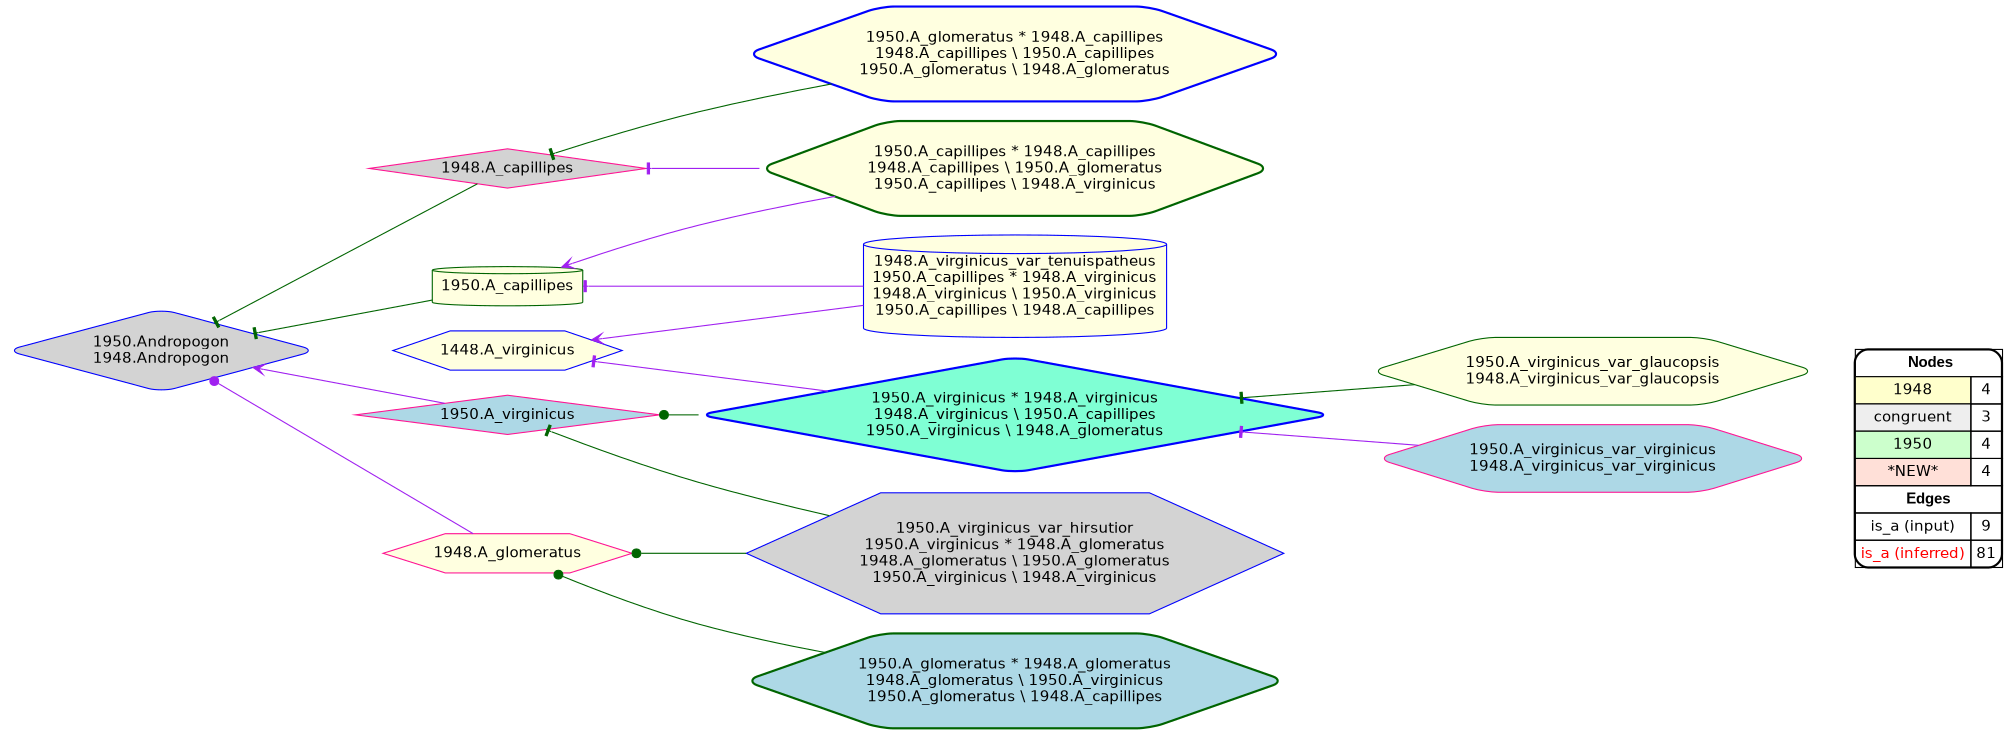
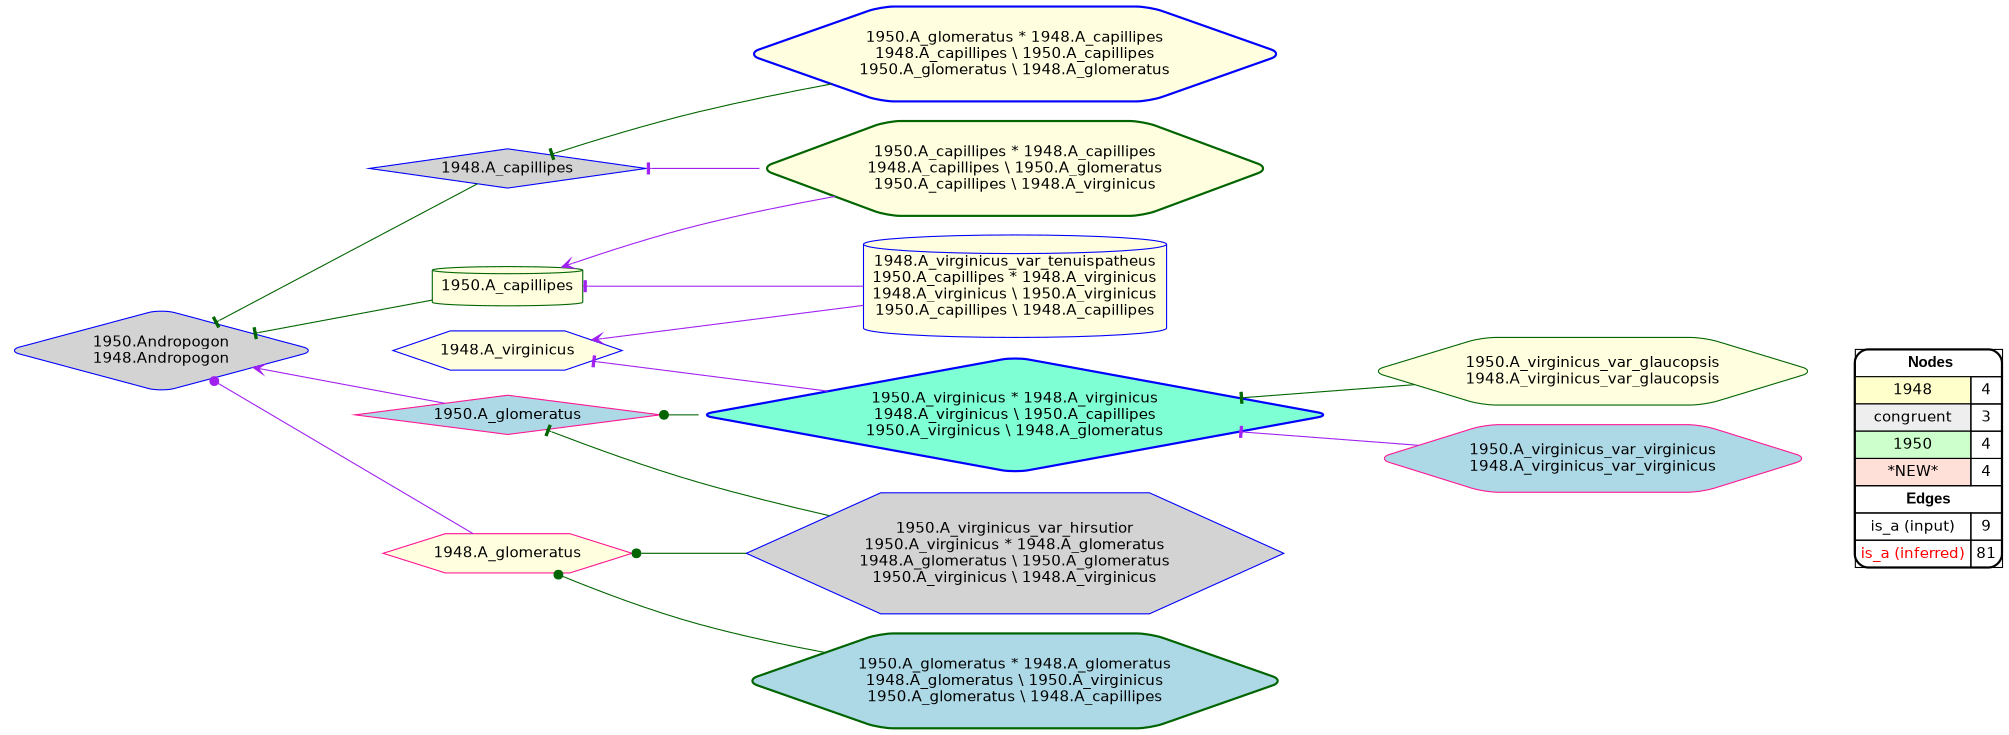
(508, 168) -> (508, 168)
(508, 351) -> (508, 351)
(508, 415) -> (508, 415)
